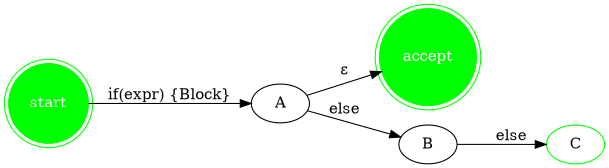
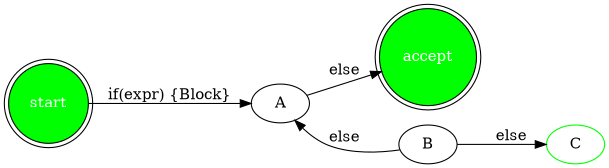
(428, 57) -> (428, 57)
(345, 71) -> (345, 71)
(48, 103) -> (48, 103)
(349, 122) -> (348, 150)
